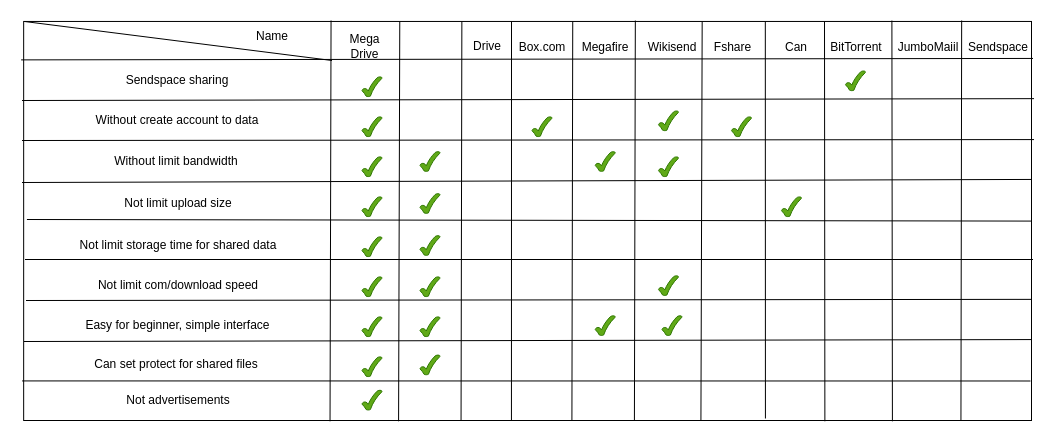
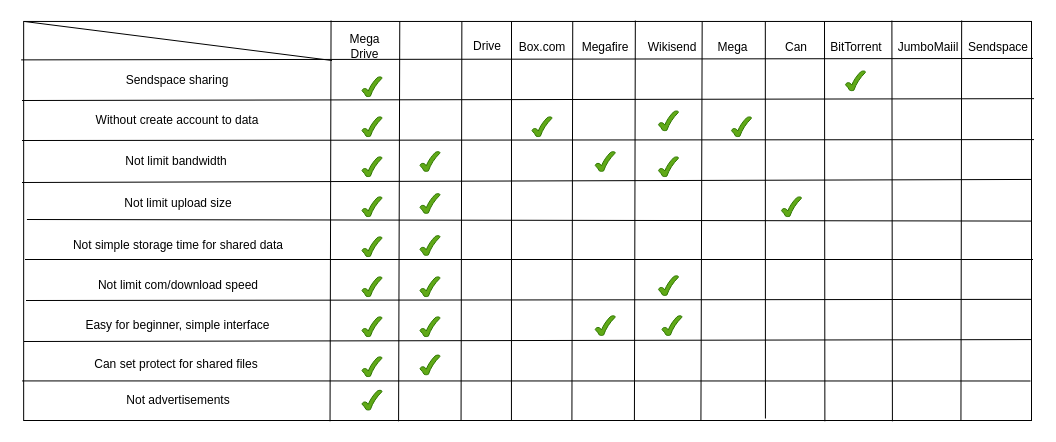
(272, 36) -> none
(733, 48) -> (733, 48)
(177, 162) -> (177, 162)
(179, 246) -> (179, 246)
